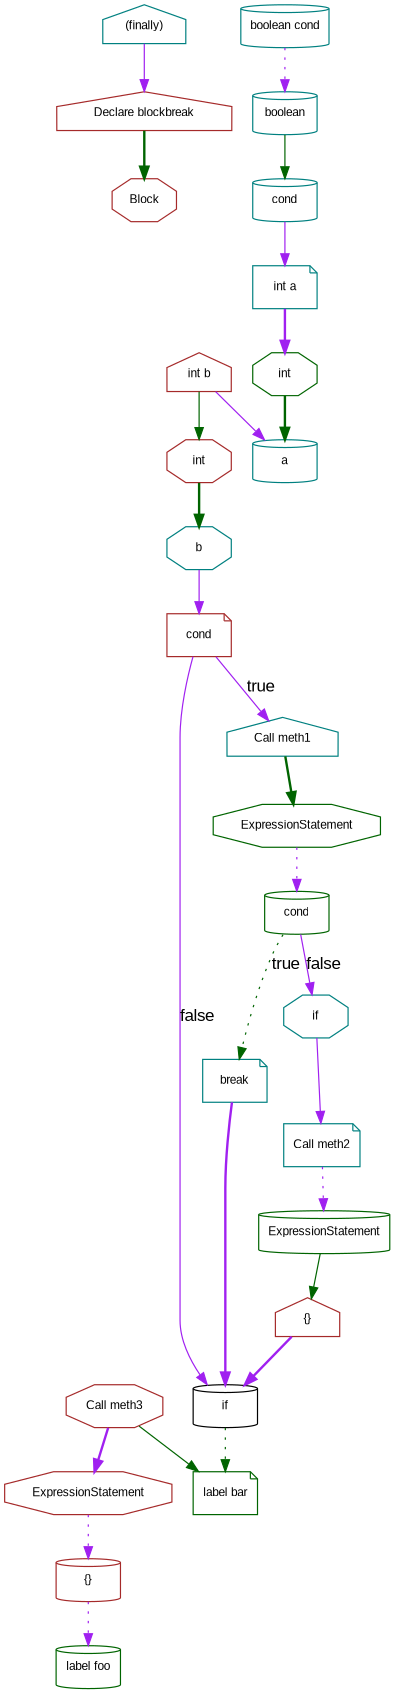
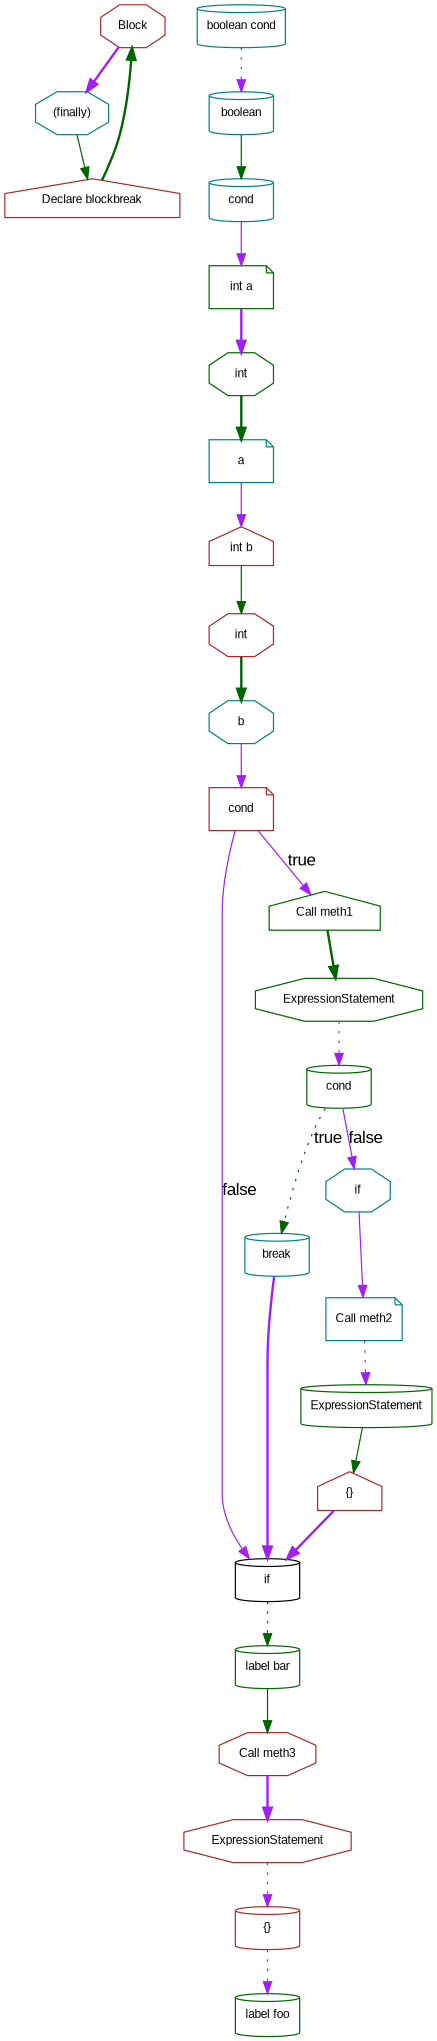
(144, 26) -> (72, 113)
(144, 62) -> (81, 151)
none -> (106, 64)
(285, 287) -> (241, 287)
(236, 411) -> (241, 499)
(285, 461) -> (241, 461)
(283, 739) -> (325, 913)
(235, 1081) -> (277, 1255)
(164, 1445) -> (268, 1705)
(225, 1493) -> (268, 1667)
